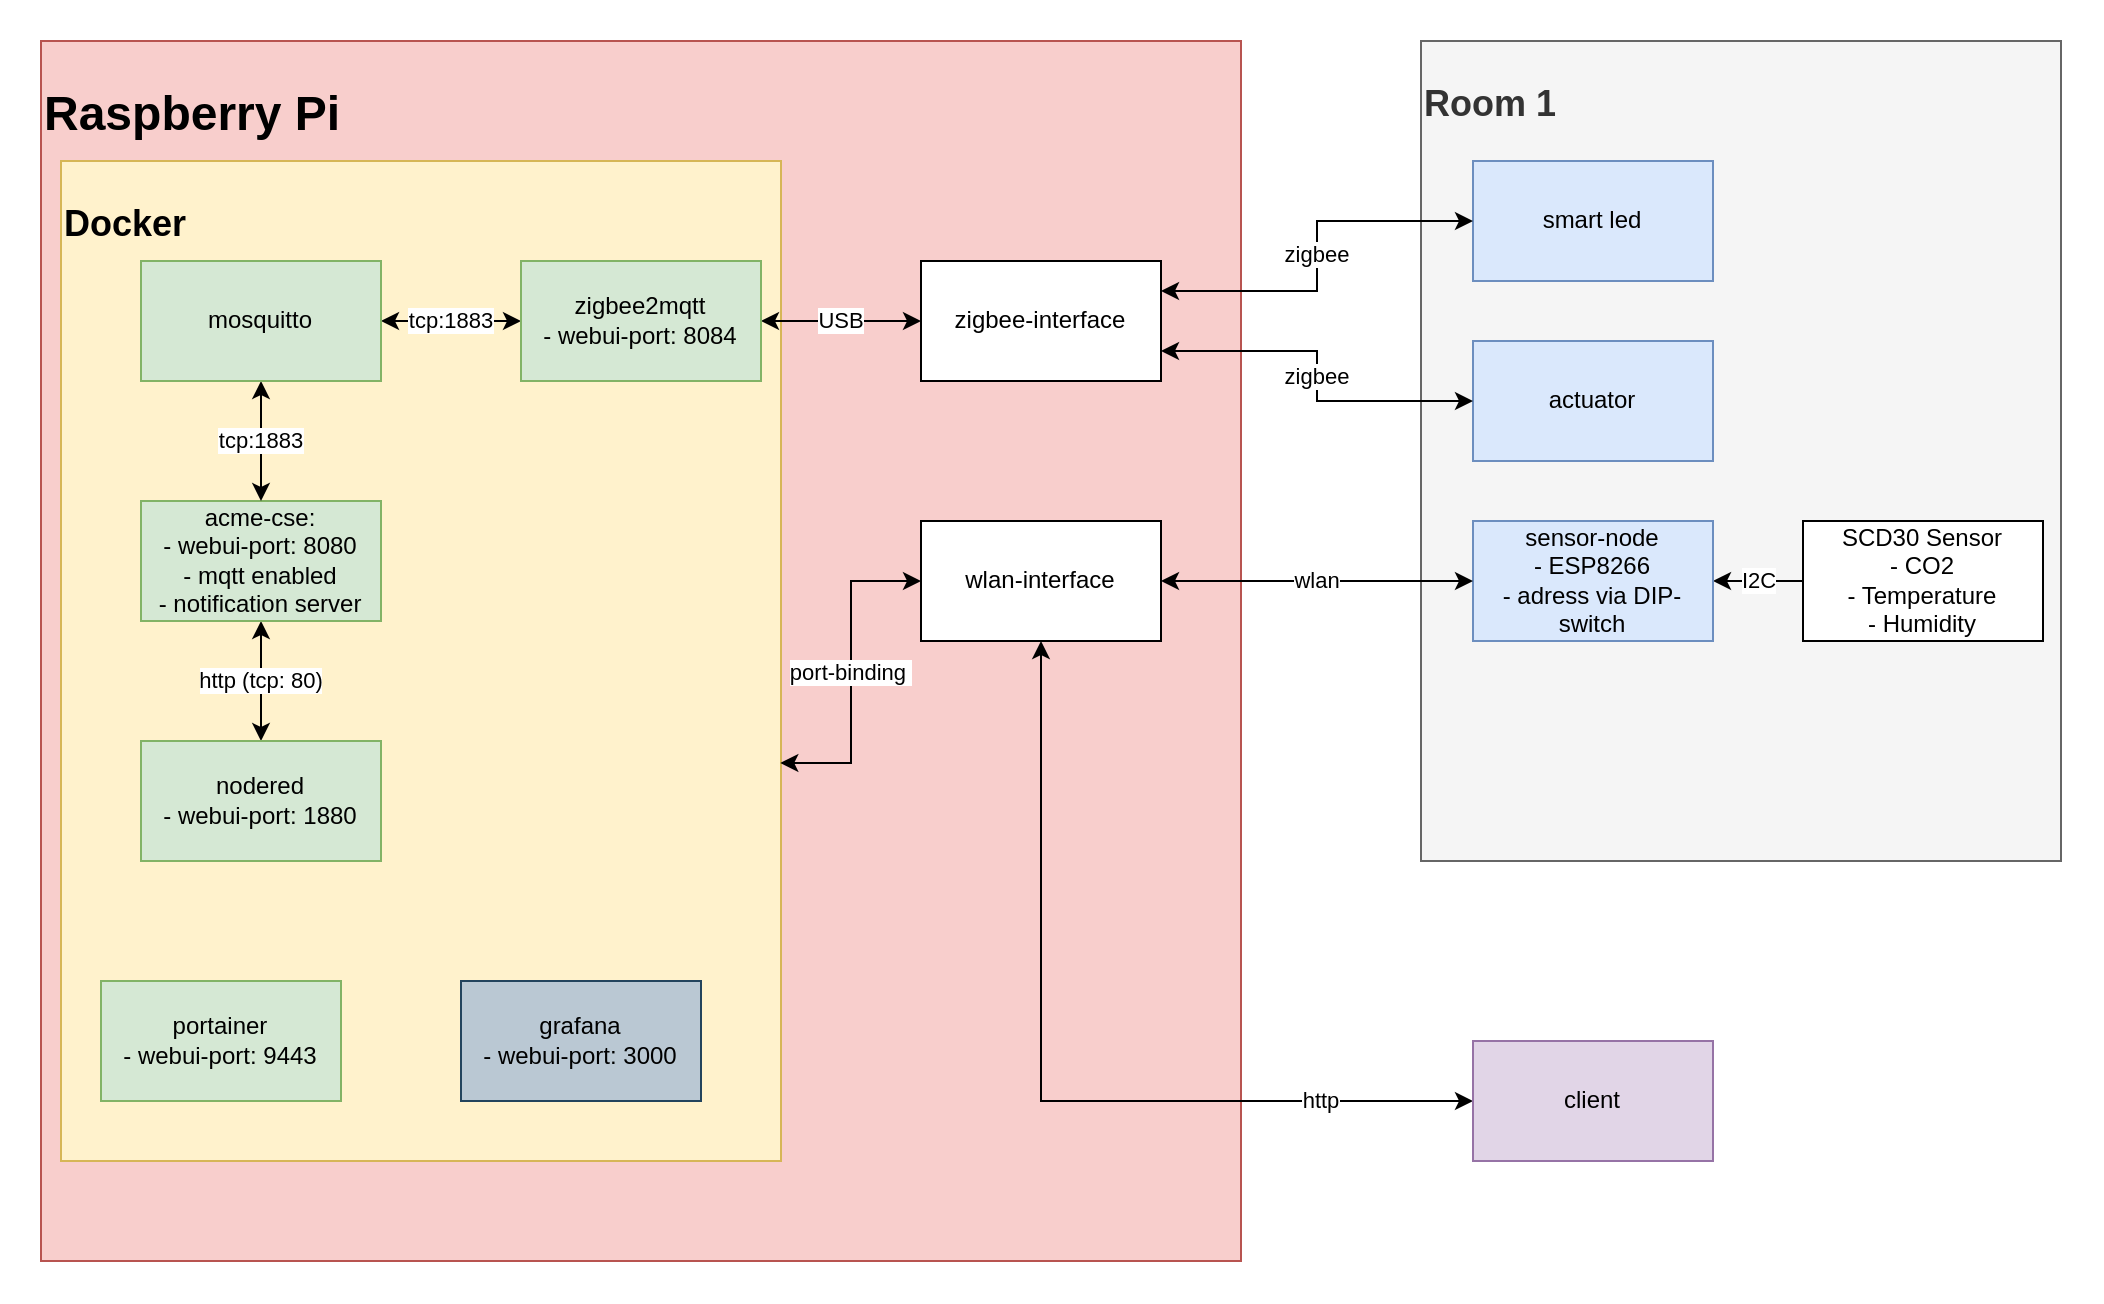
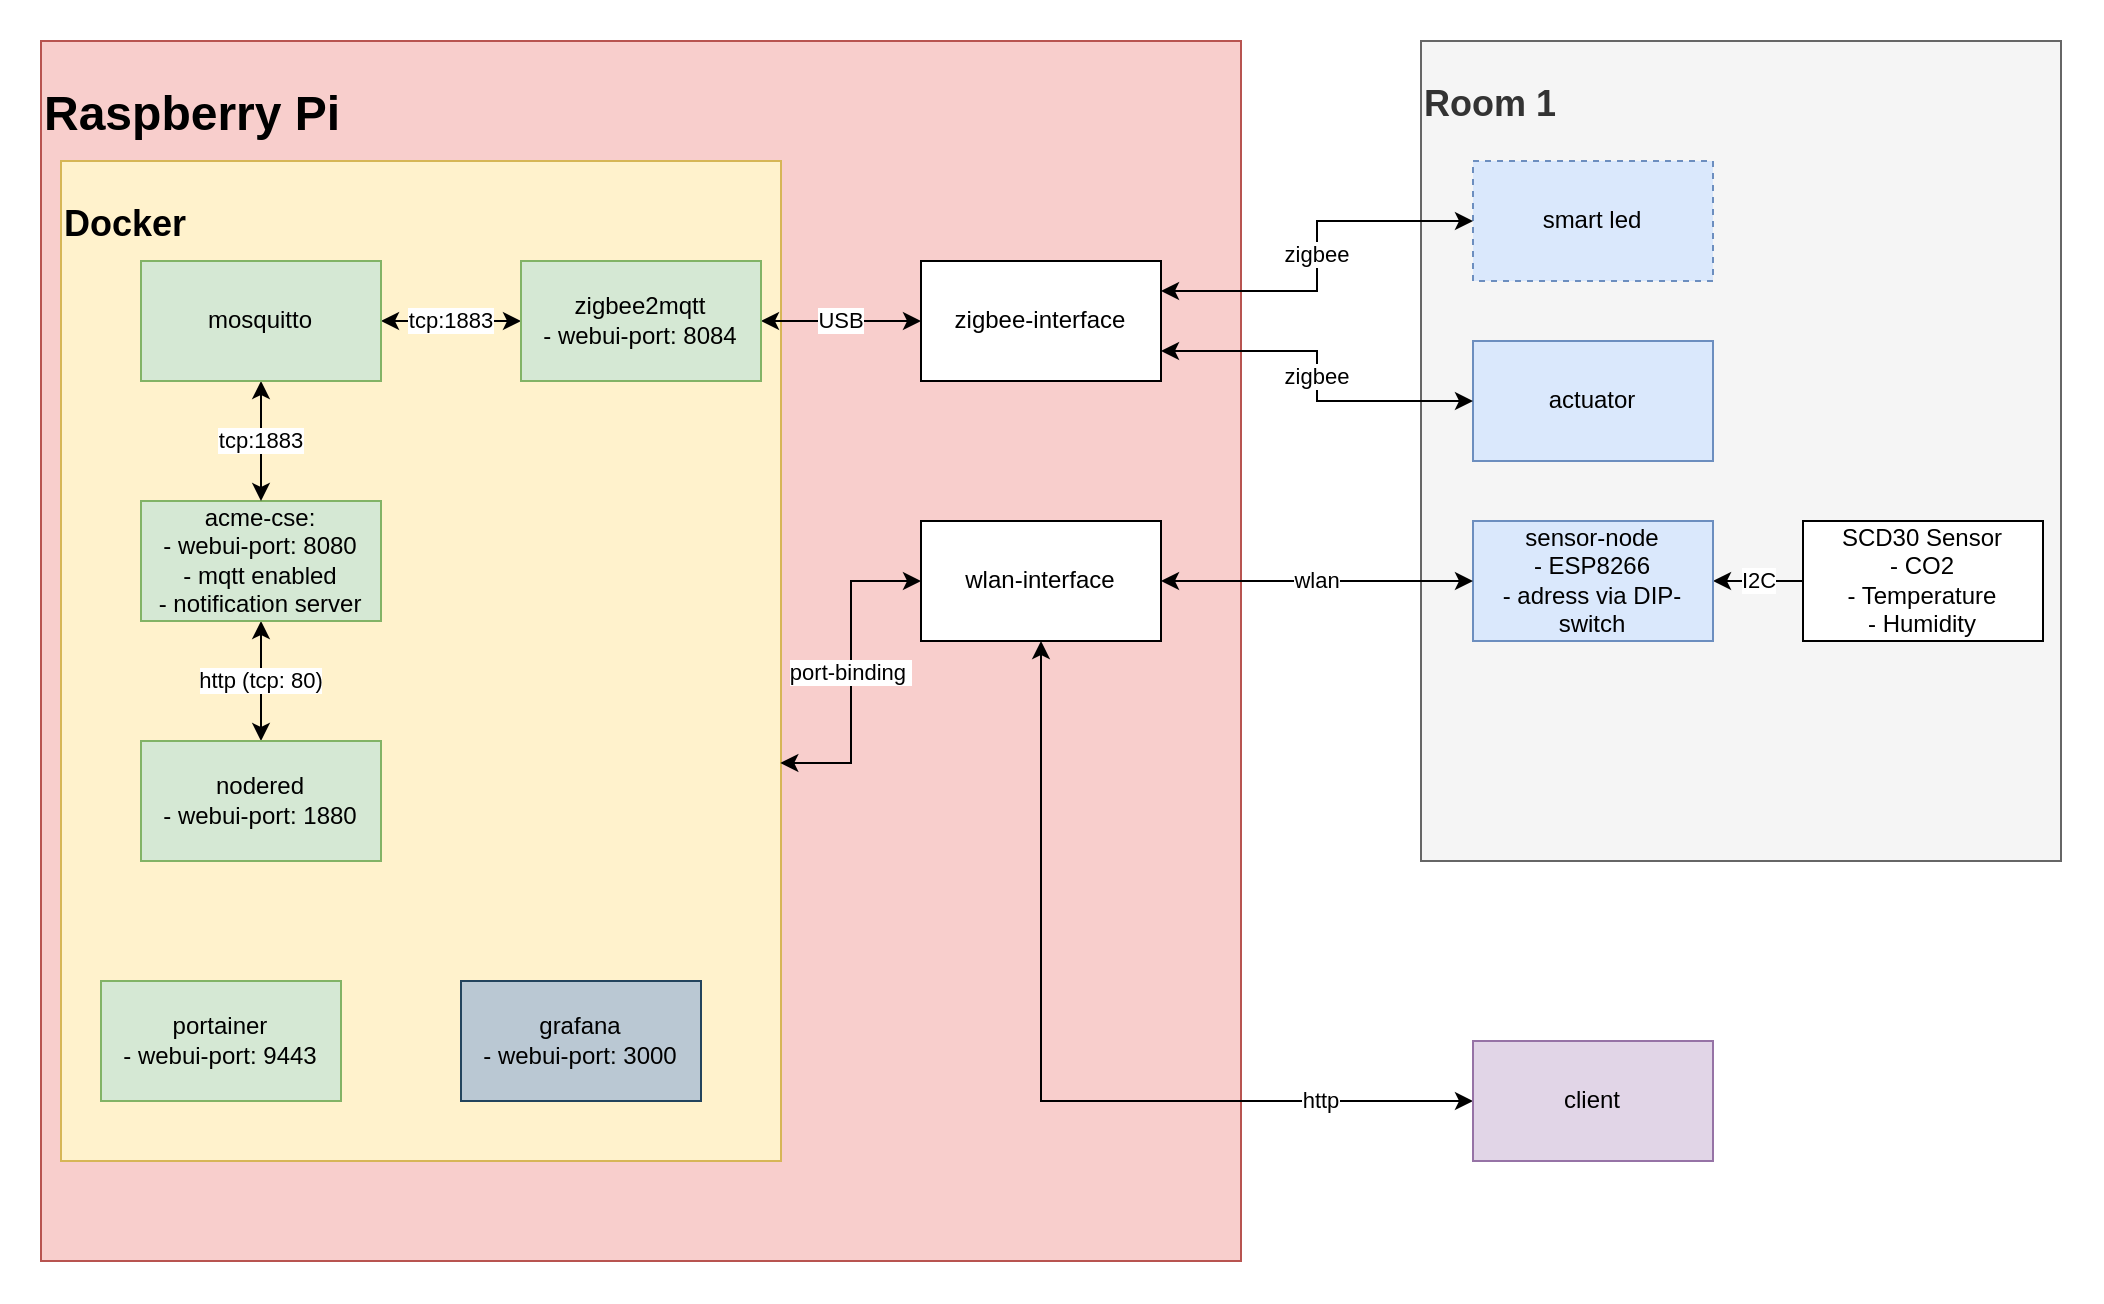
(1593, 221) -> (1593, 221)
